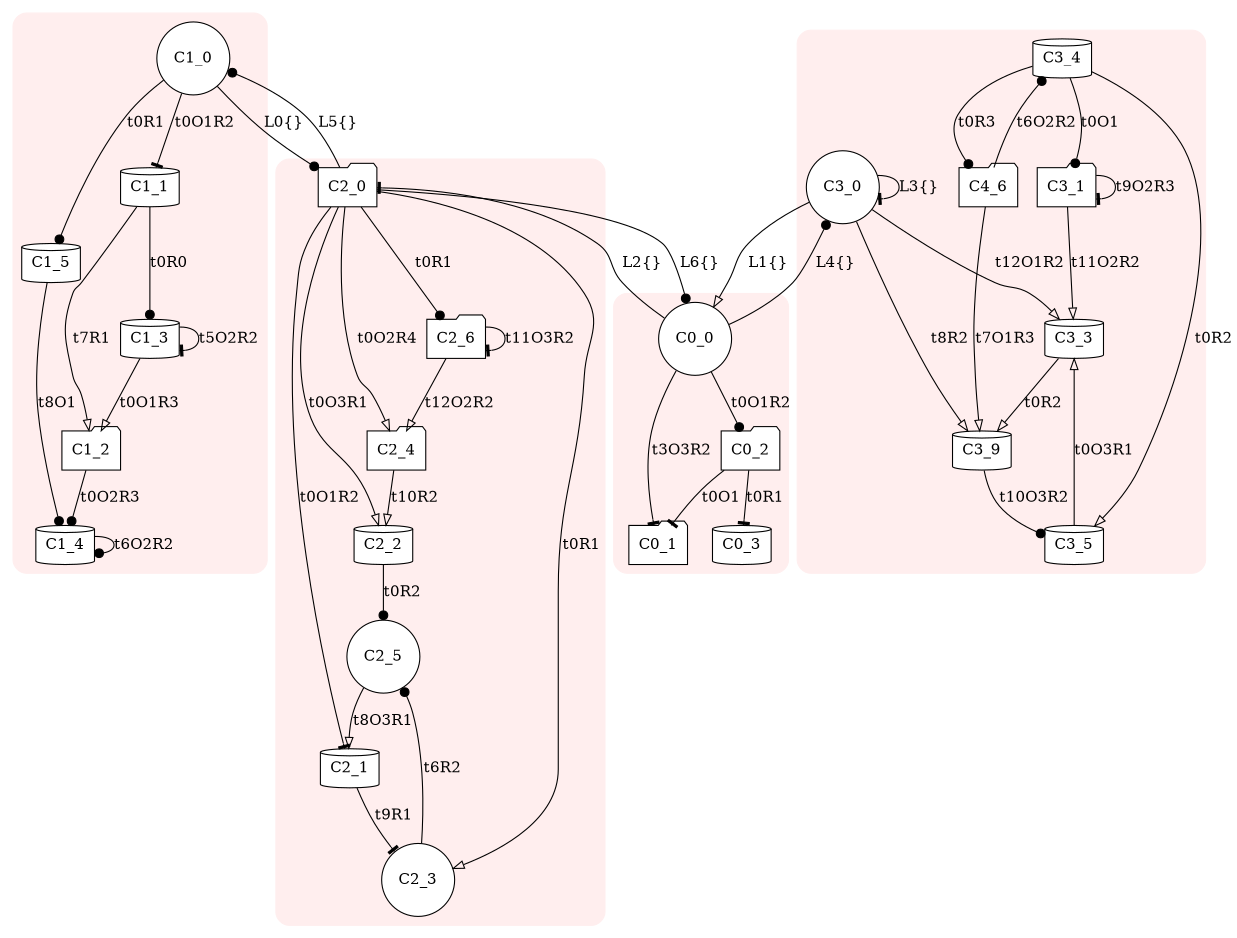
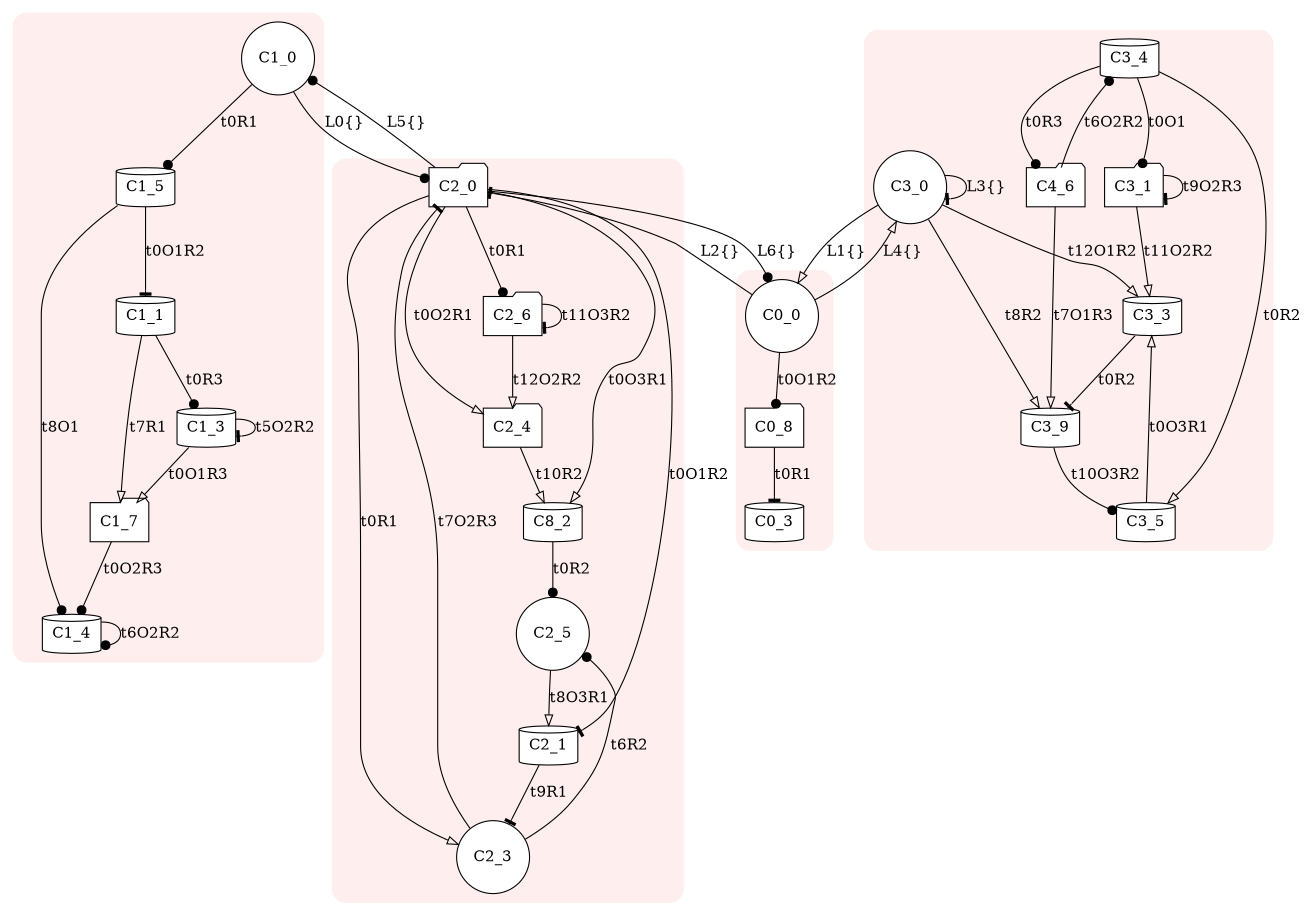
(170, 128) -> (146, 249)
(169, 263) -> (205, 380)
(790, 285) -> (856, 273)
(387, 339) -> (444, 316)
(1032, 390) -> (1103, 370)
(91, 450) -> (119, 522)
(751, 450) -> (774, 428)
none -> (434, 516)
(383, 545) -> (553, 522)
(658, 545) -> none
